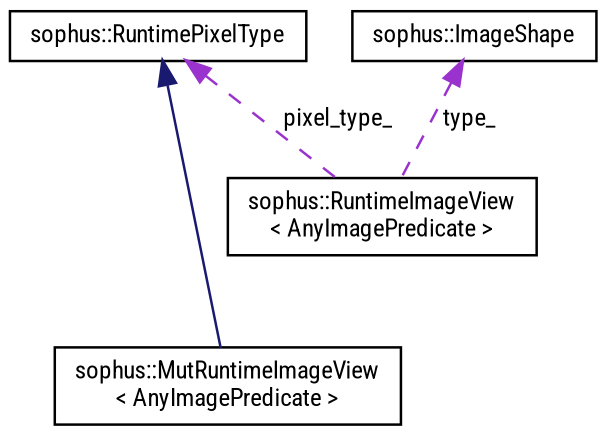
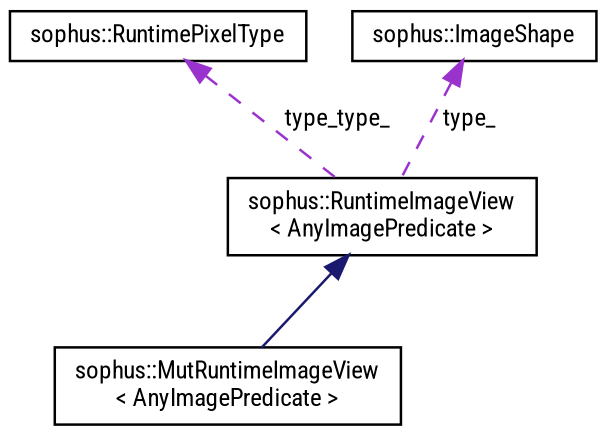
(335, 120) -> (335, 120)
(194, 217) -> (296, 311)
